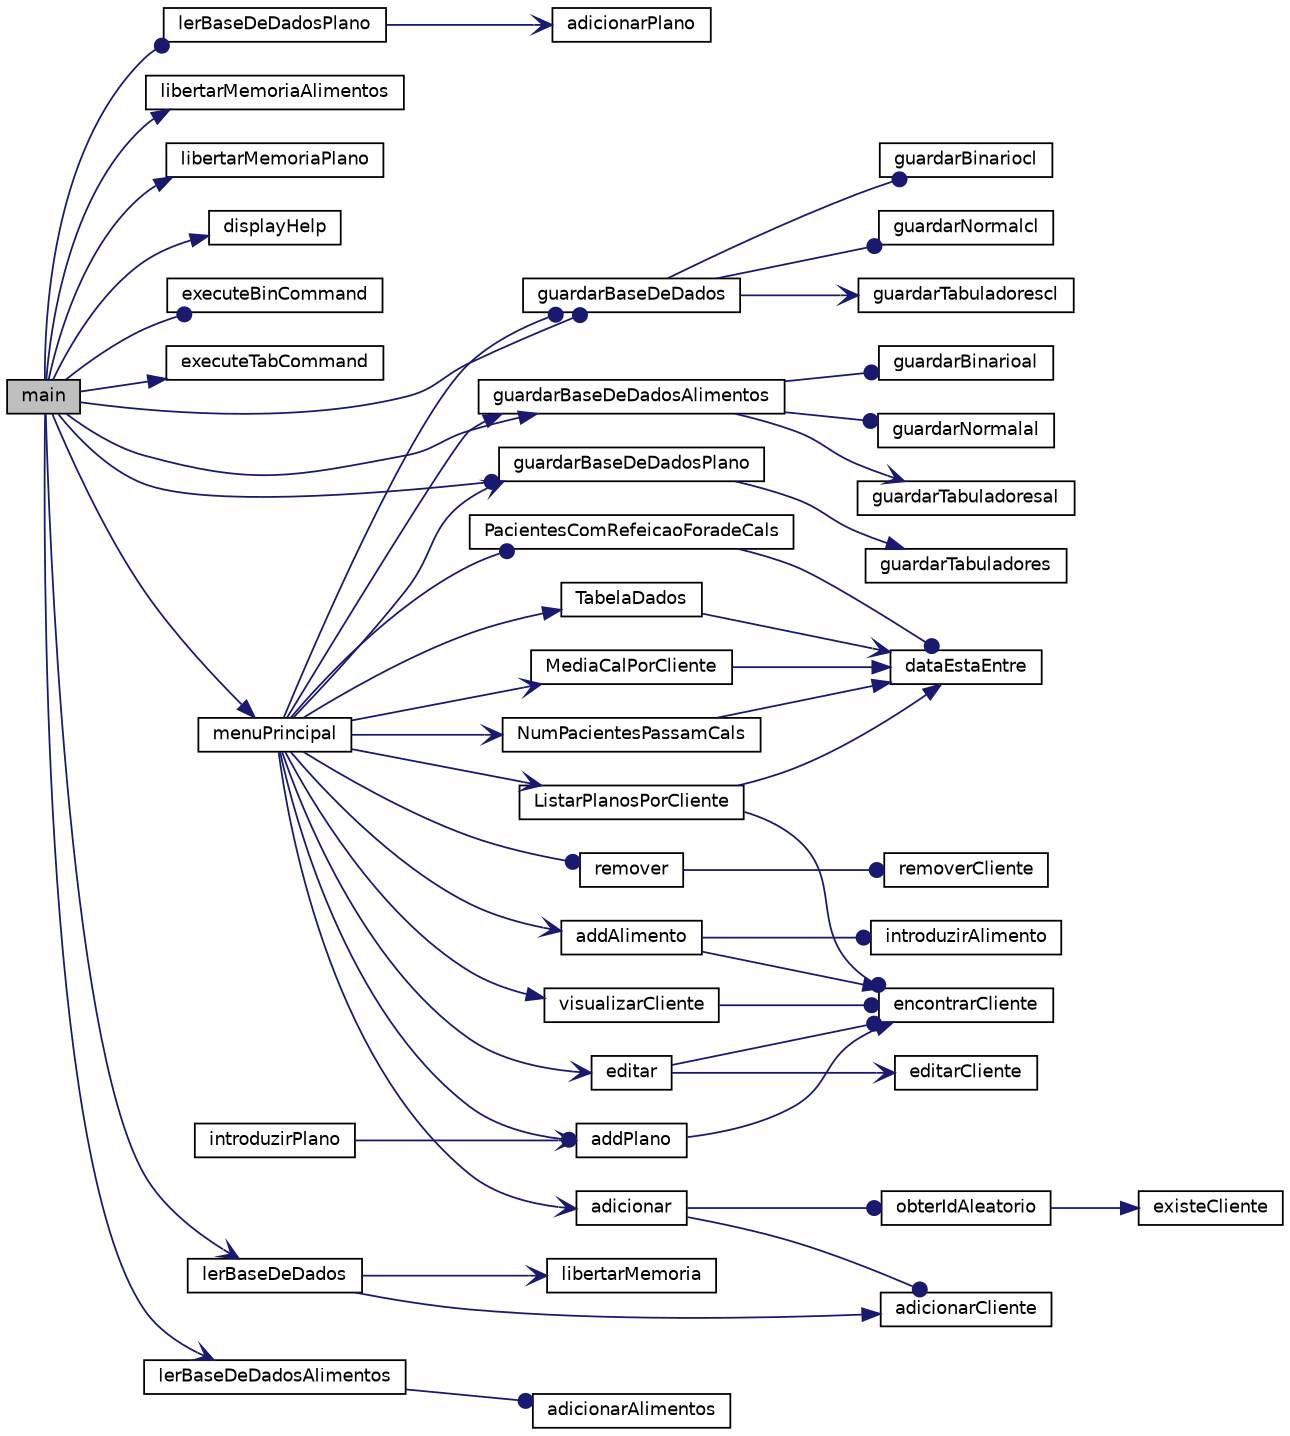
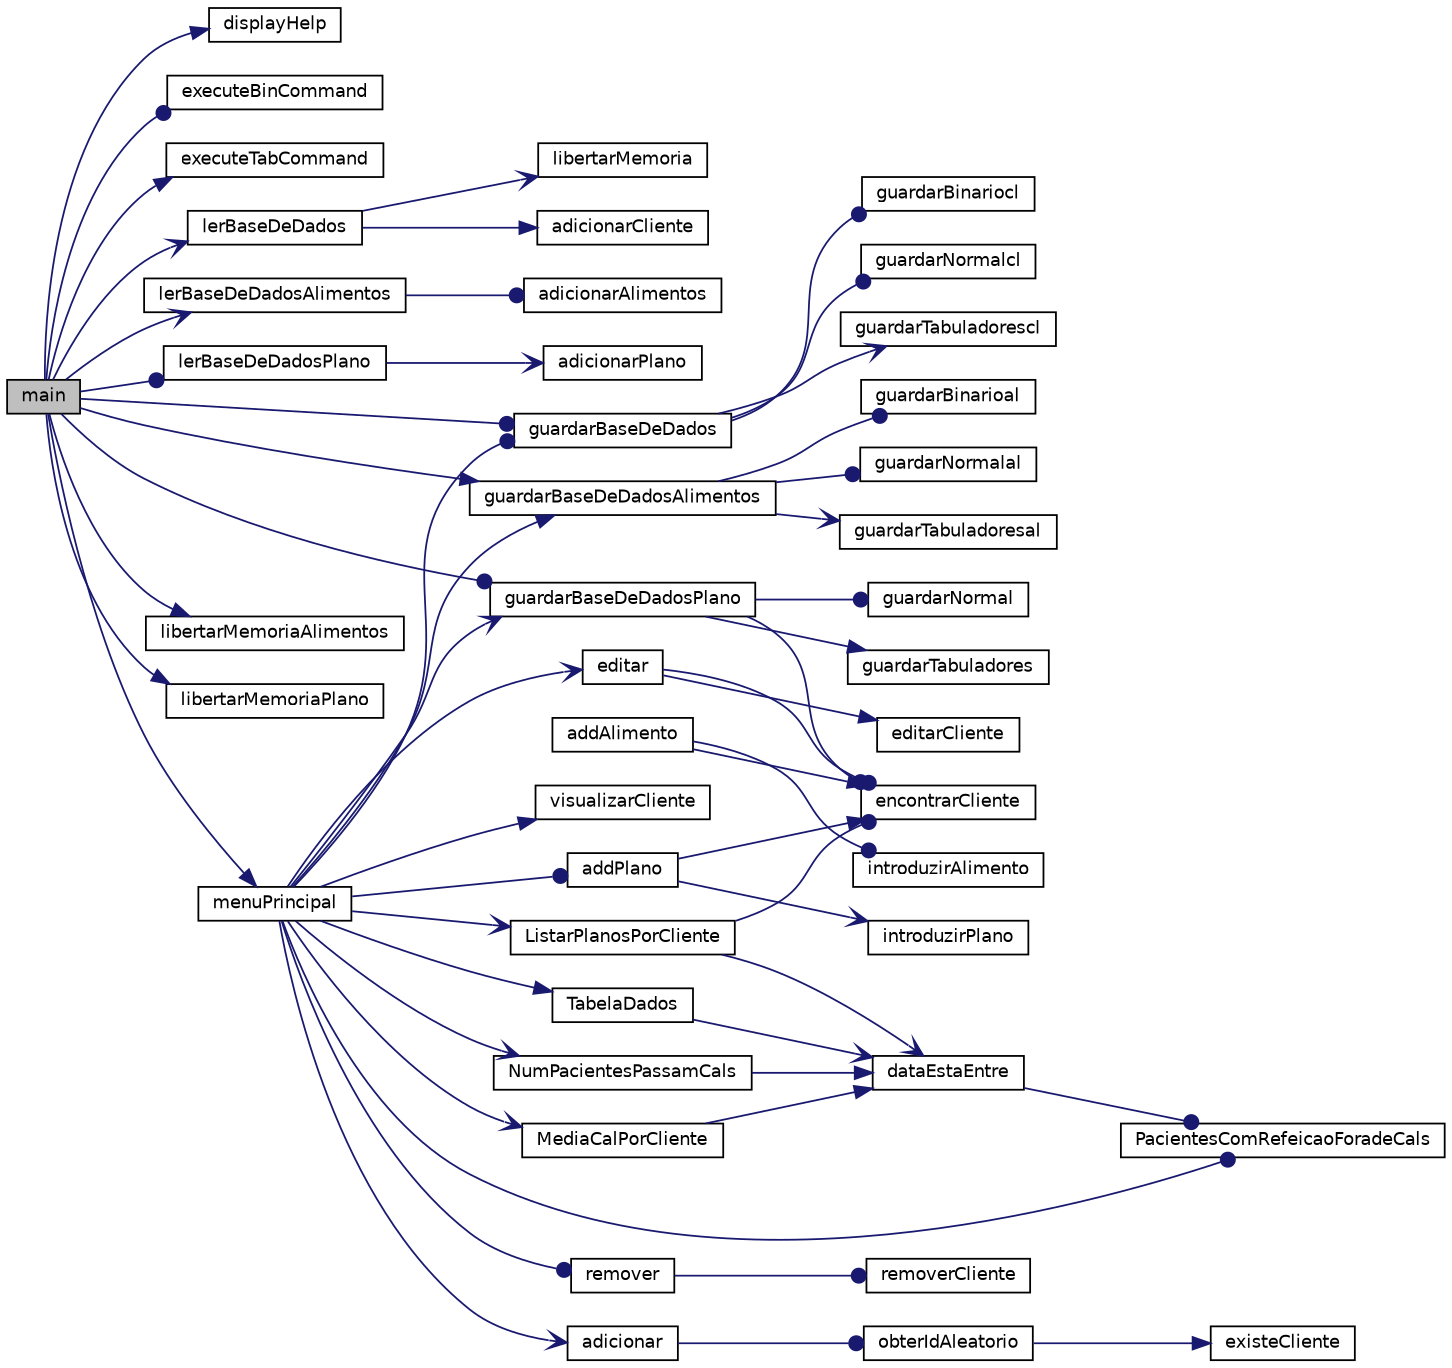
(836, 587) -> (1104, 1104)
none -> (948, 600)
(836, 749) -> (819, 992)
(403, 861) -> none
(792, 1005) -> (807, 692)
(774, 1073) -> (761, 696)
(457, 1140) -> (760, 898)
(802, 1245) -> none
